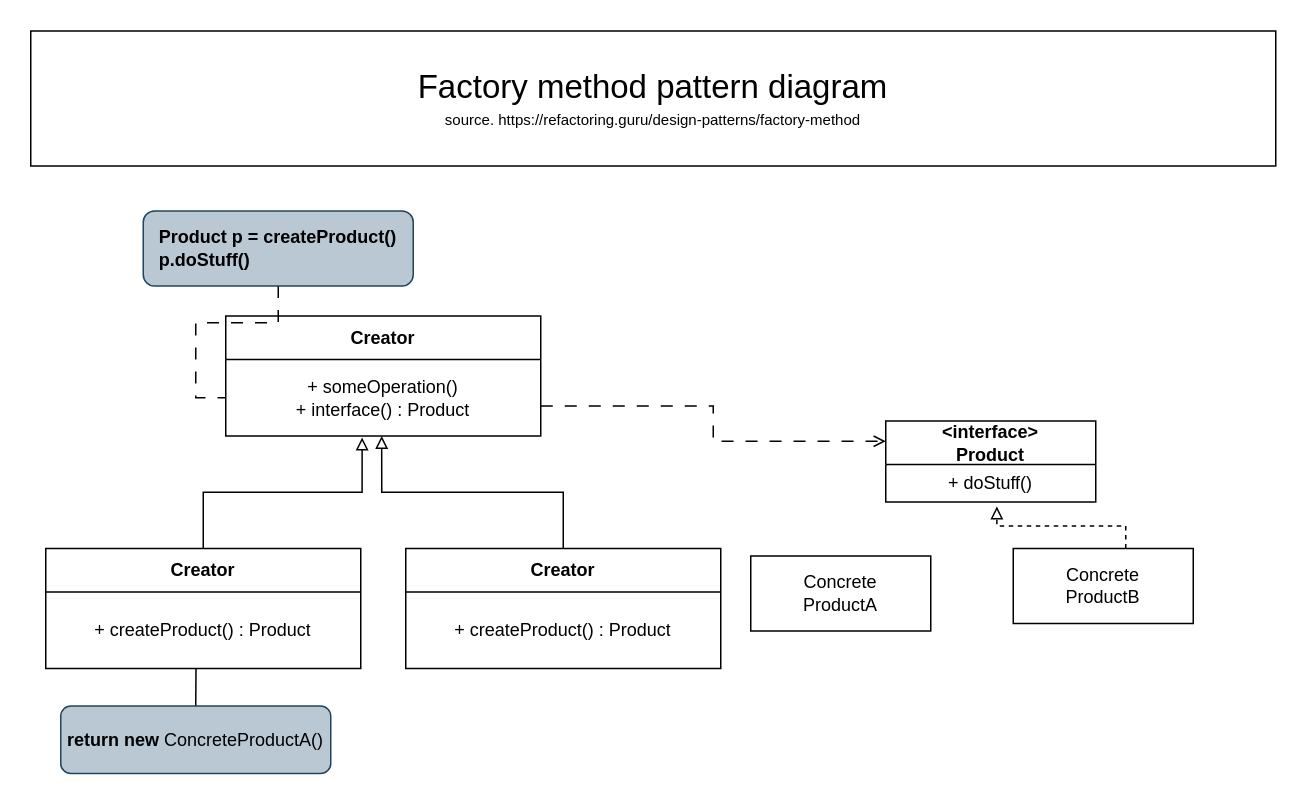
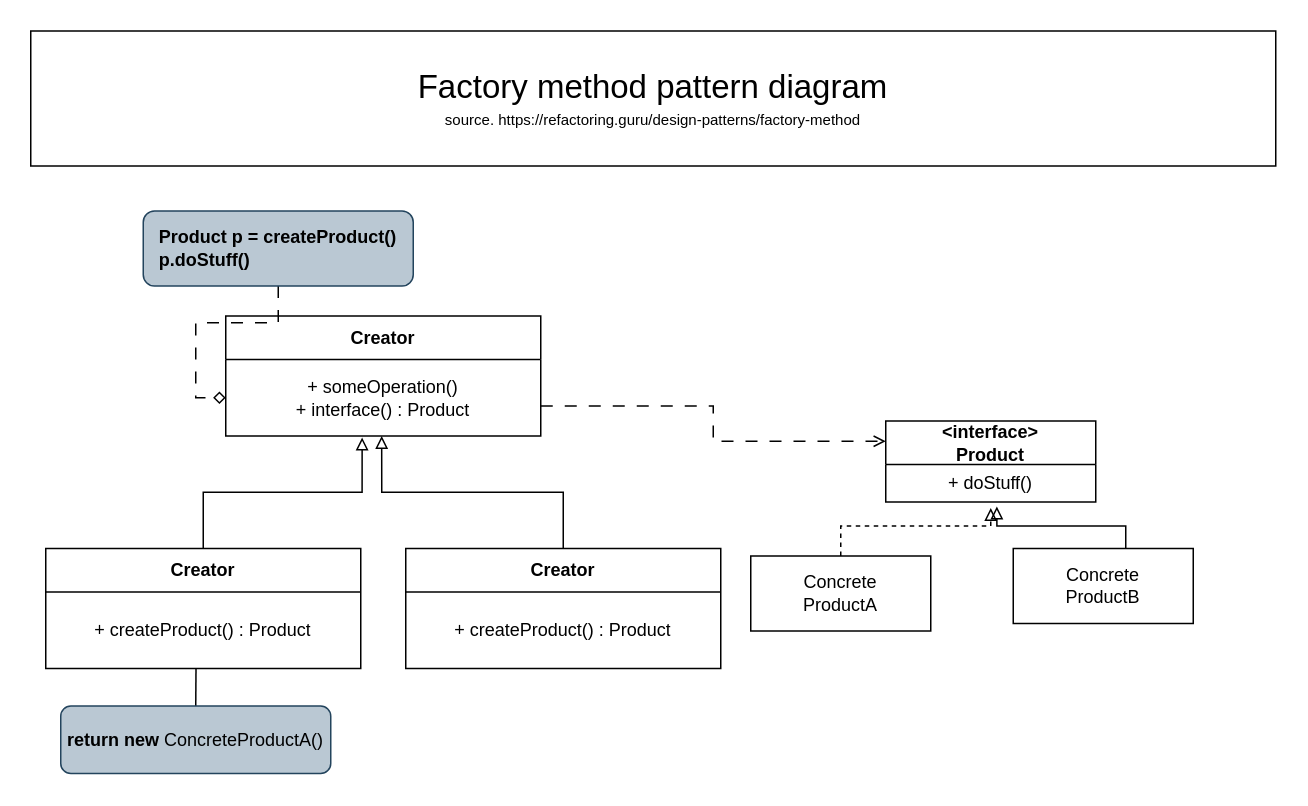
(217, 398) -> (212, 398)
none -> (903, 526)
(1067, 526) -> (1067, 526)
